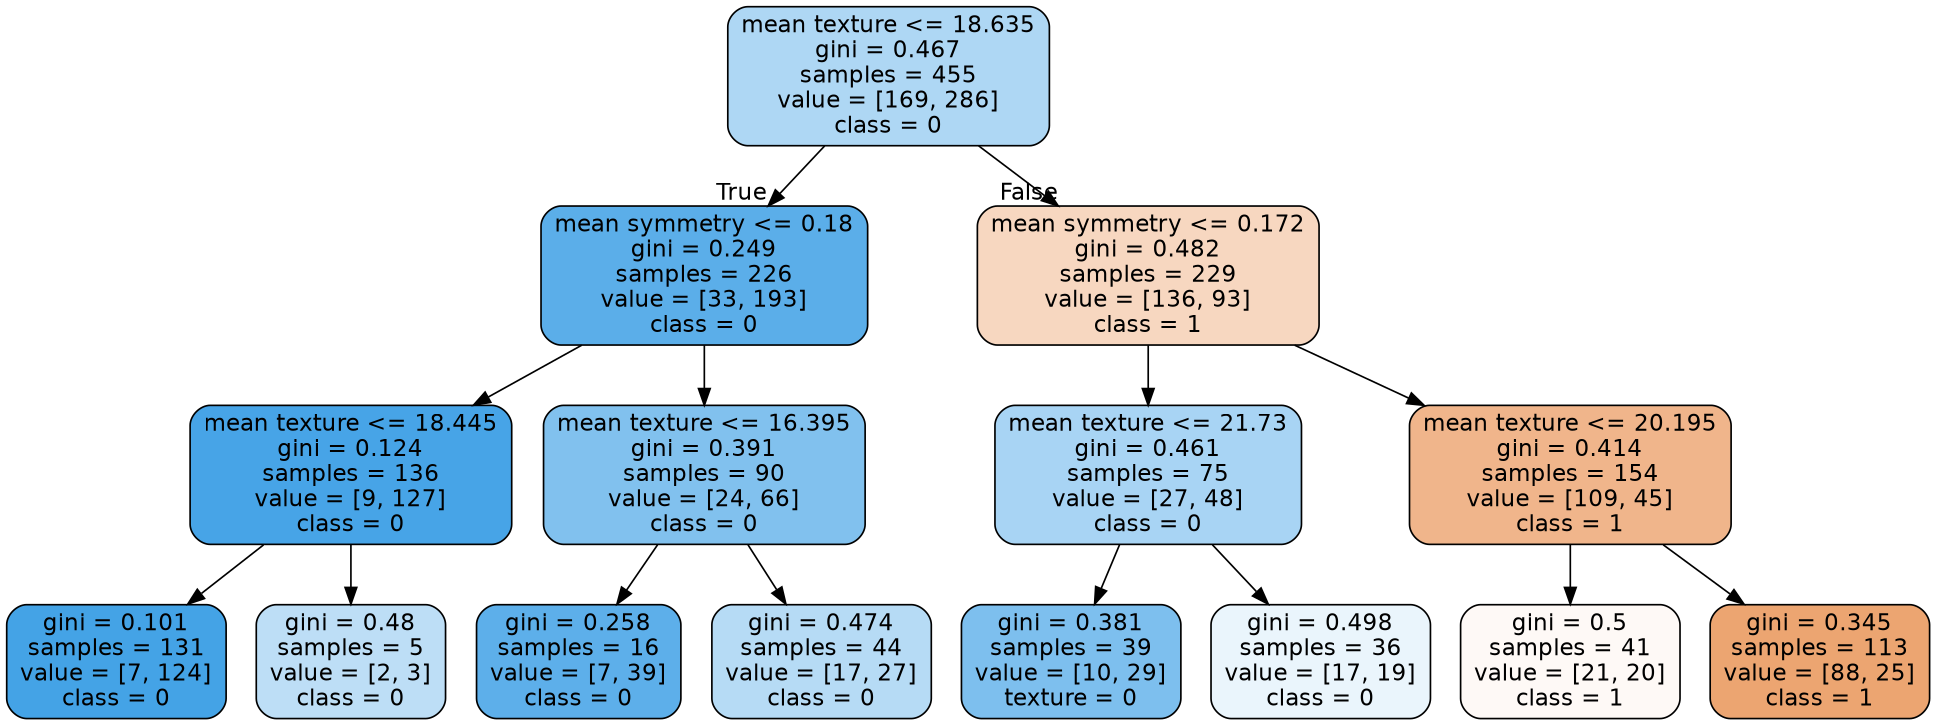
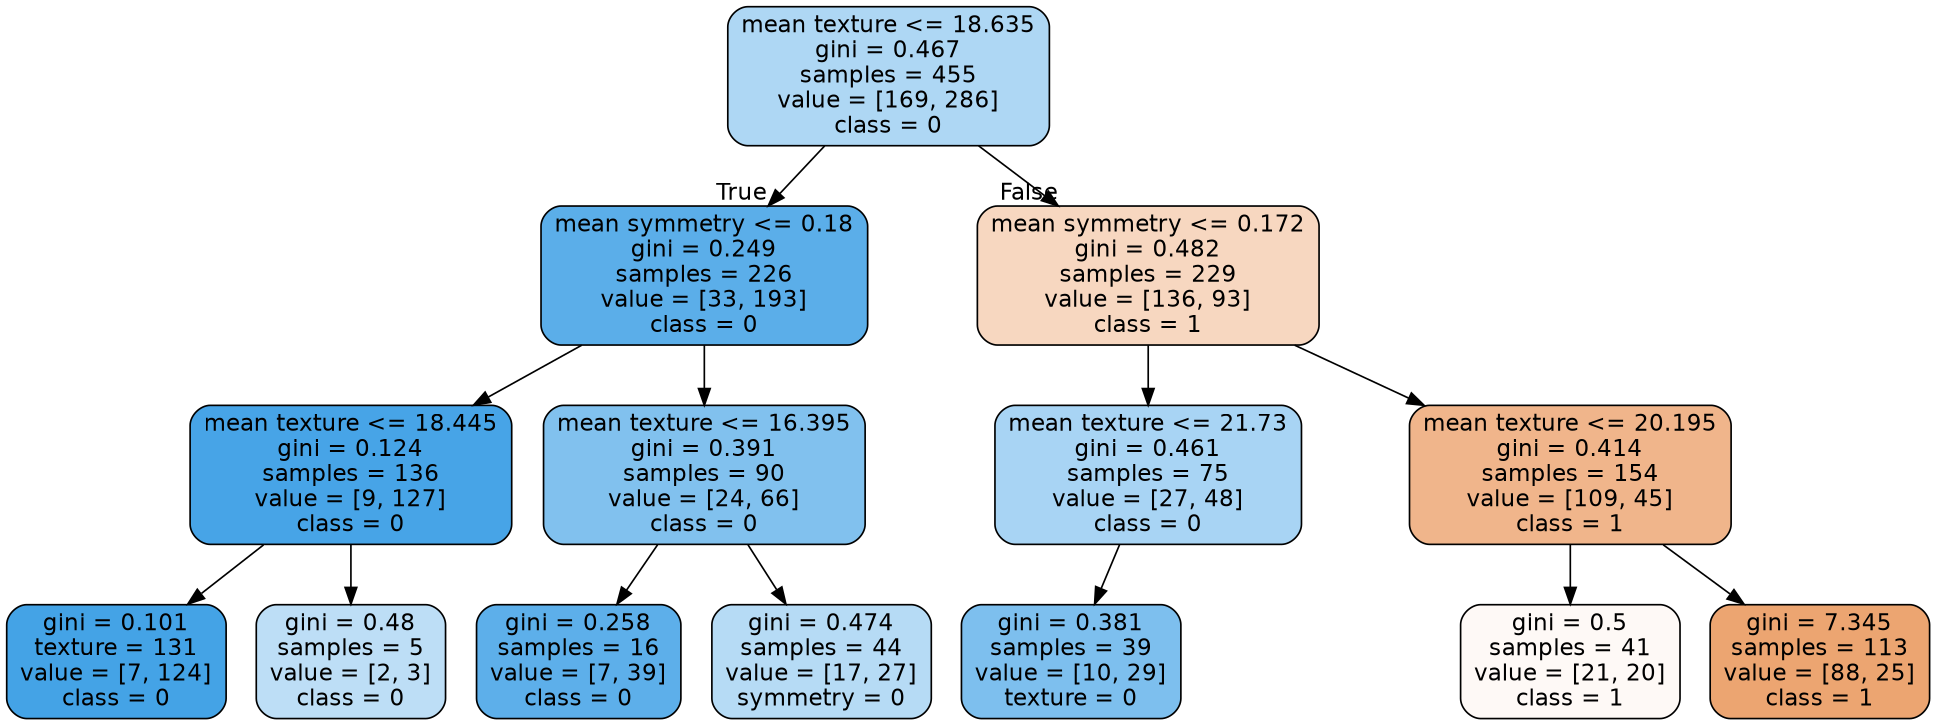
(116, 662) -> (116, 662)
(822, 662) -> (822, 662)
(1321, 662) -> none
(1820, 662) -> (1820, 662)
